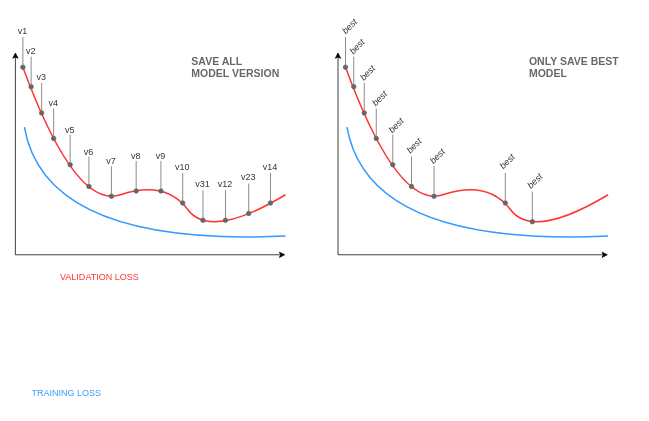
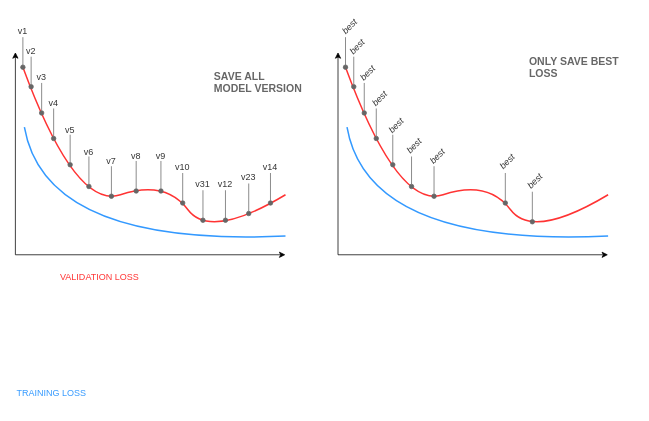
(239, 67) -> (261, 82)
(568, 67) -> (568, 67)
(75, 393) -> (60, 393)
